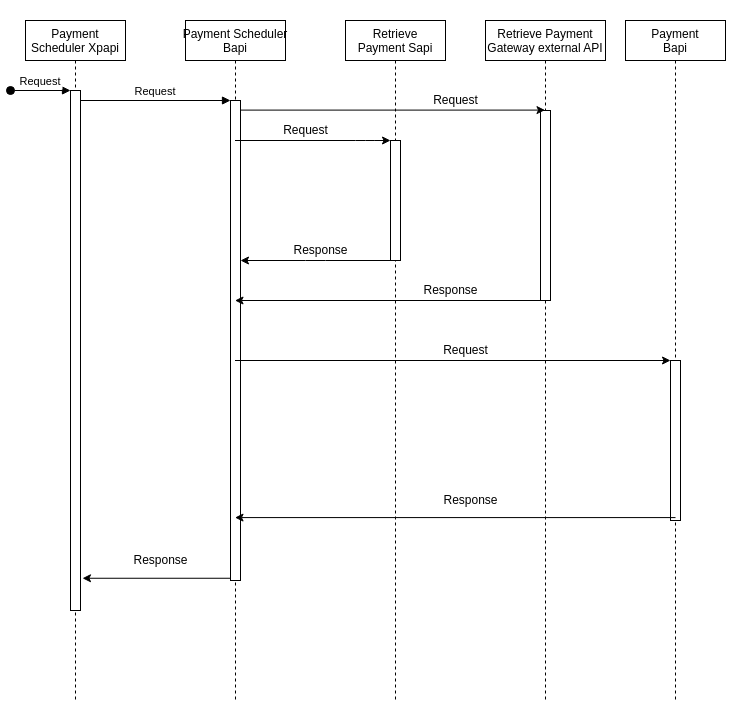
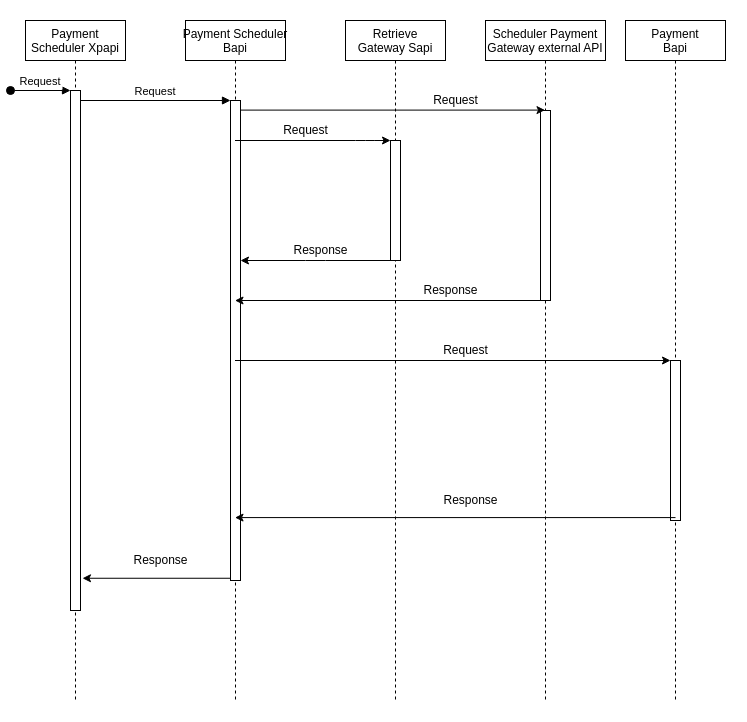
(395, 34) -> (395, 34)
(545, 34) -> (545, 34)
